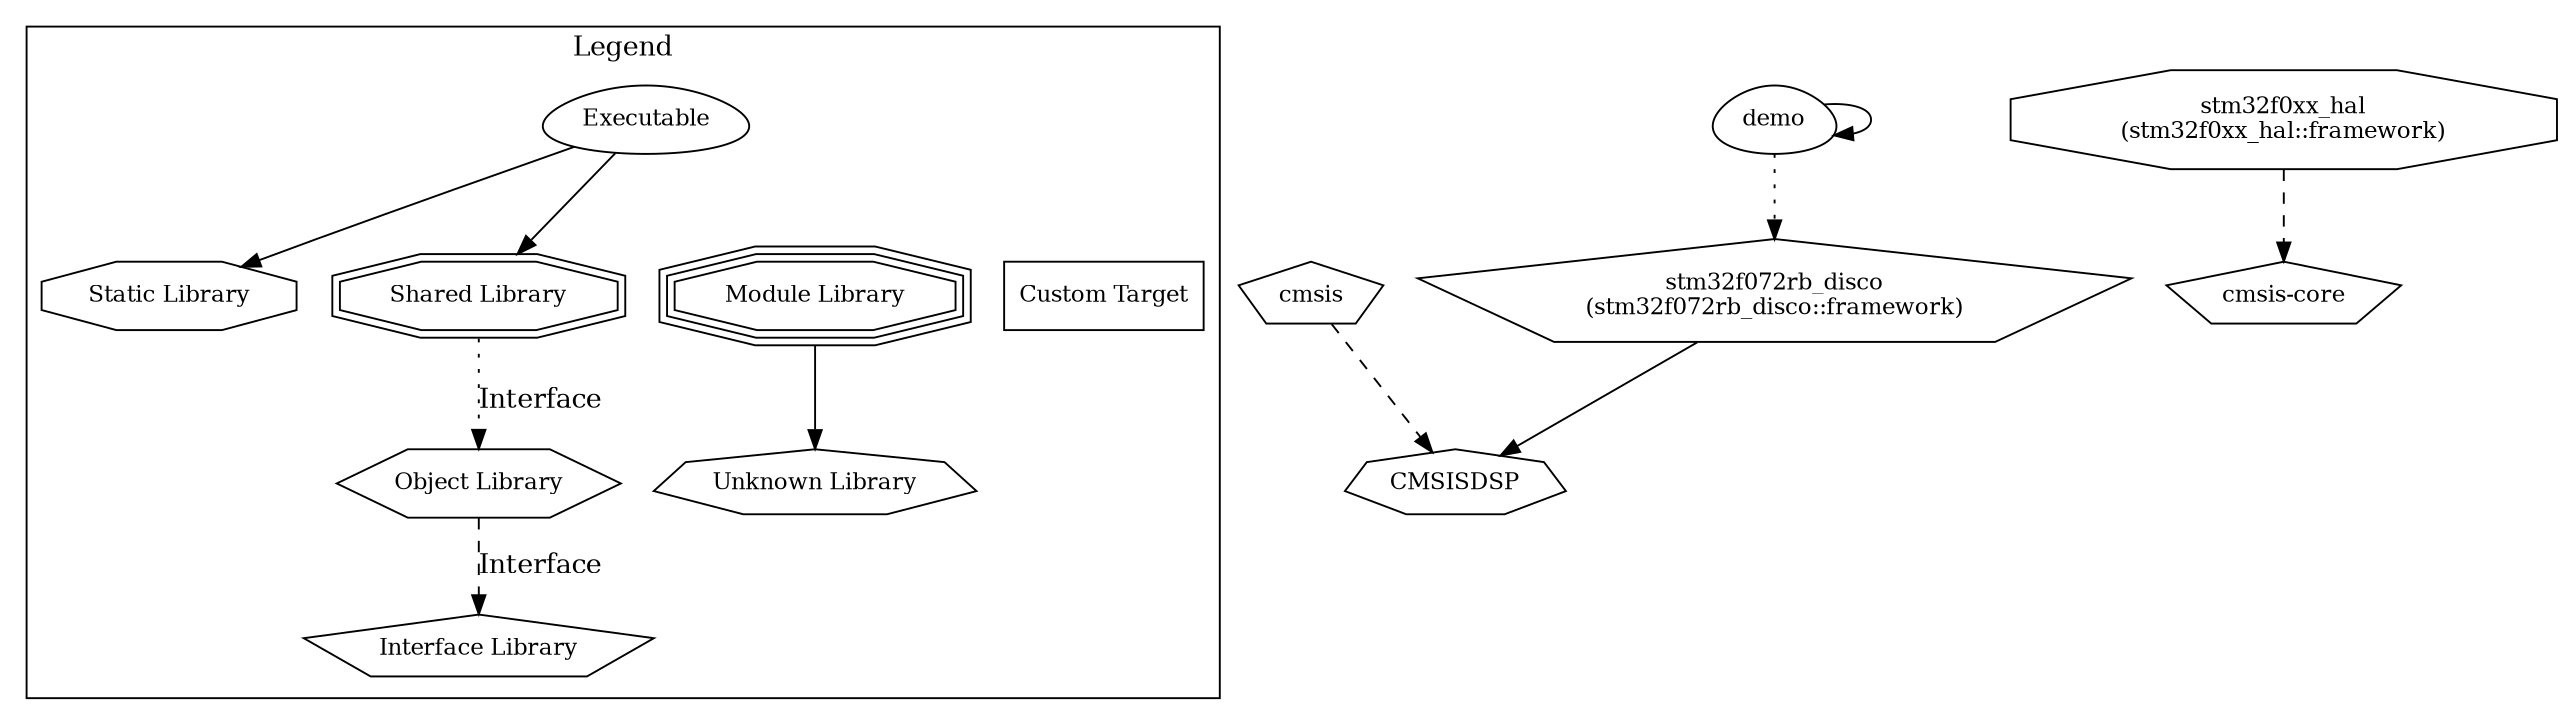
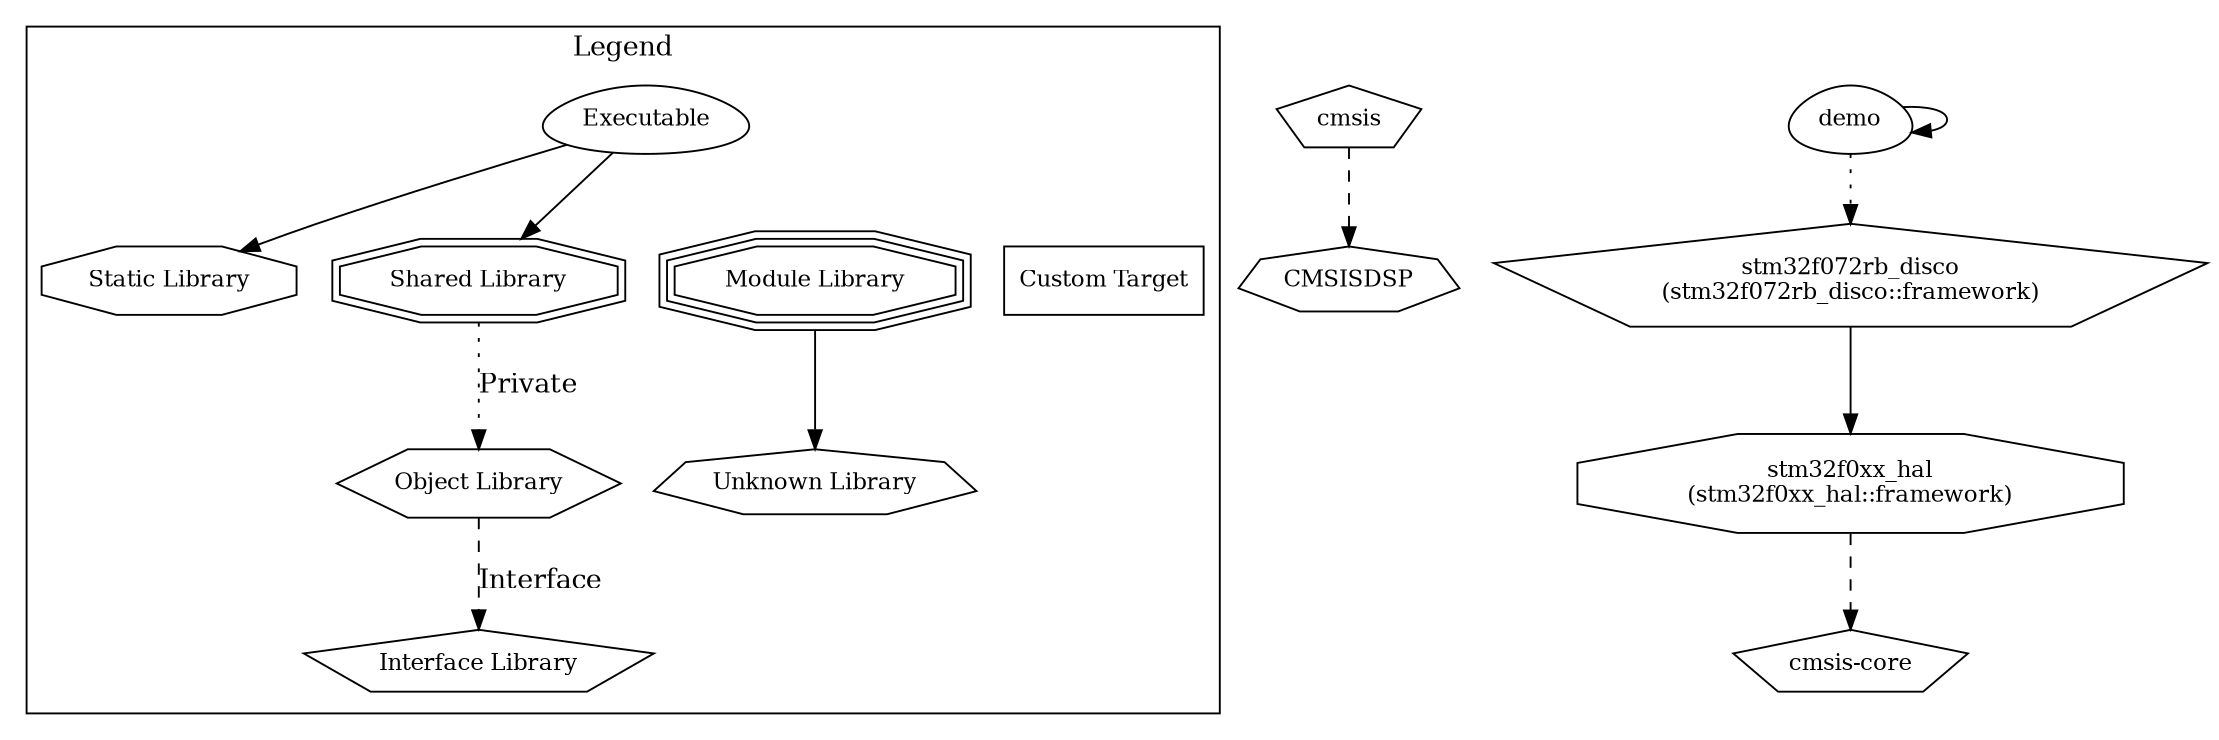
(1607, 394) -> (1851, 370)
(541, 401) -> (528, 386)
